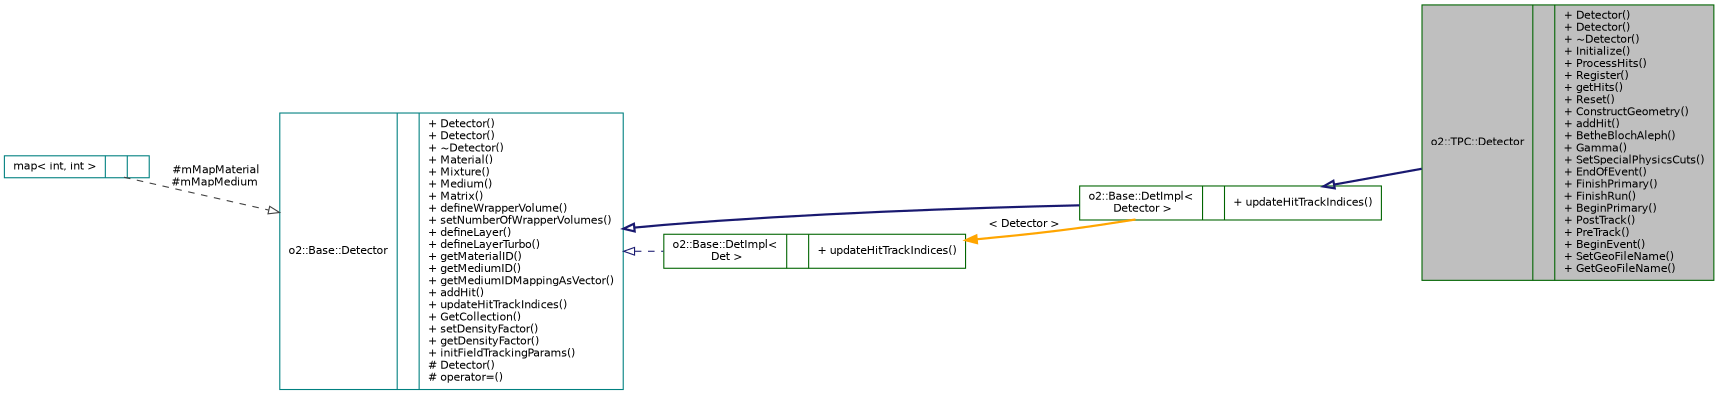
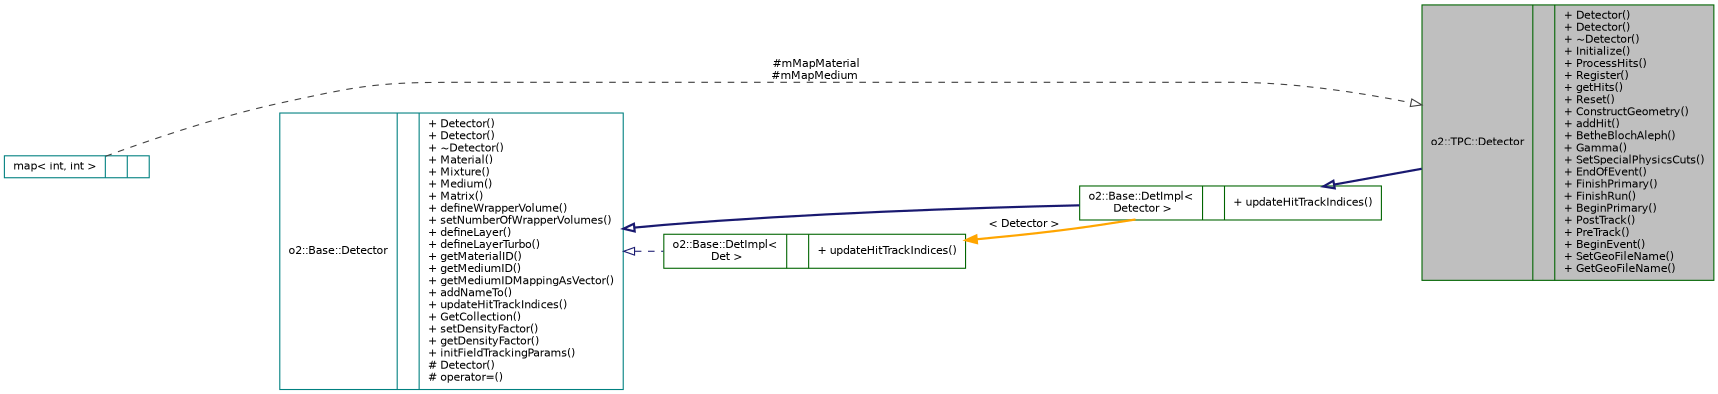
(196, 194) -> (754, 82)
(456, 293) -> (470, 293)
